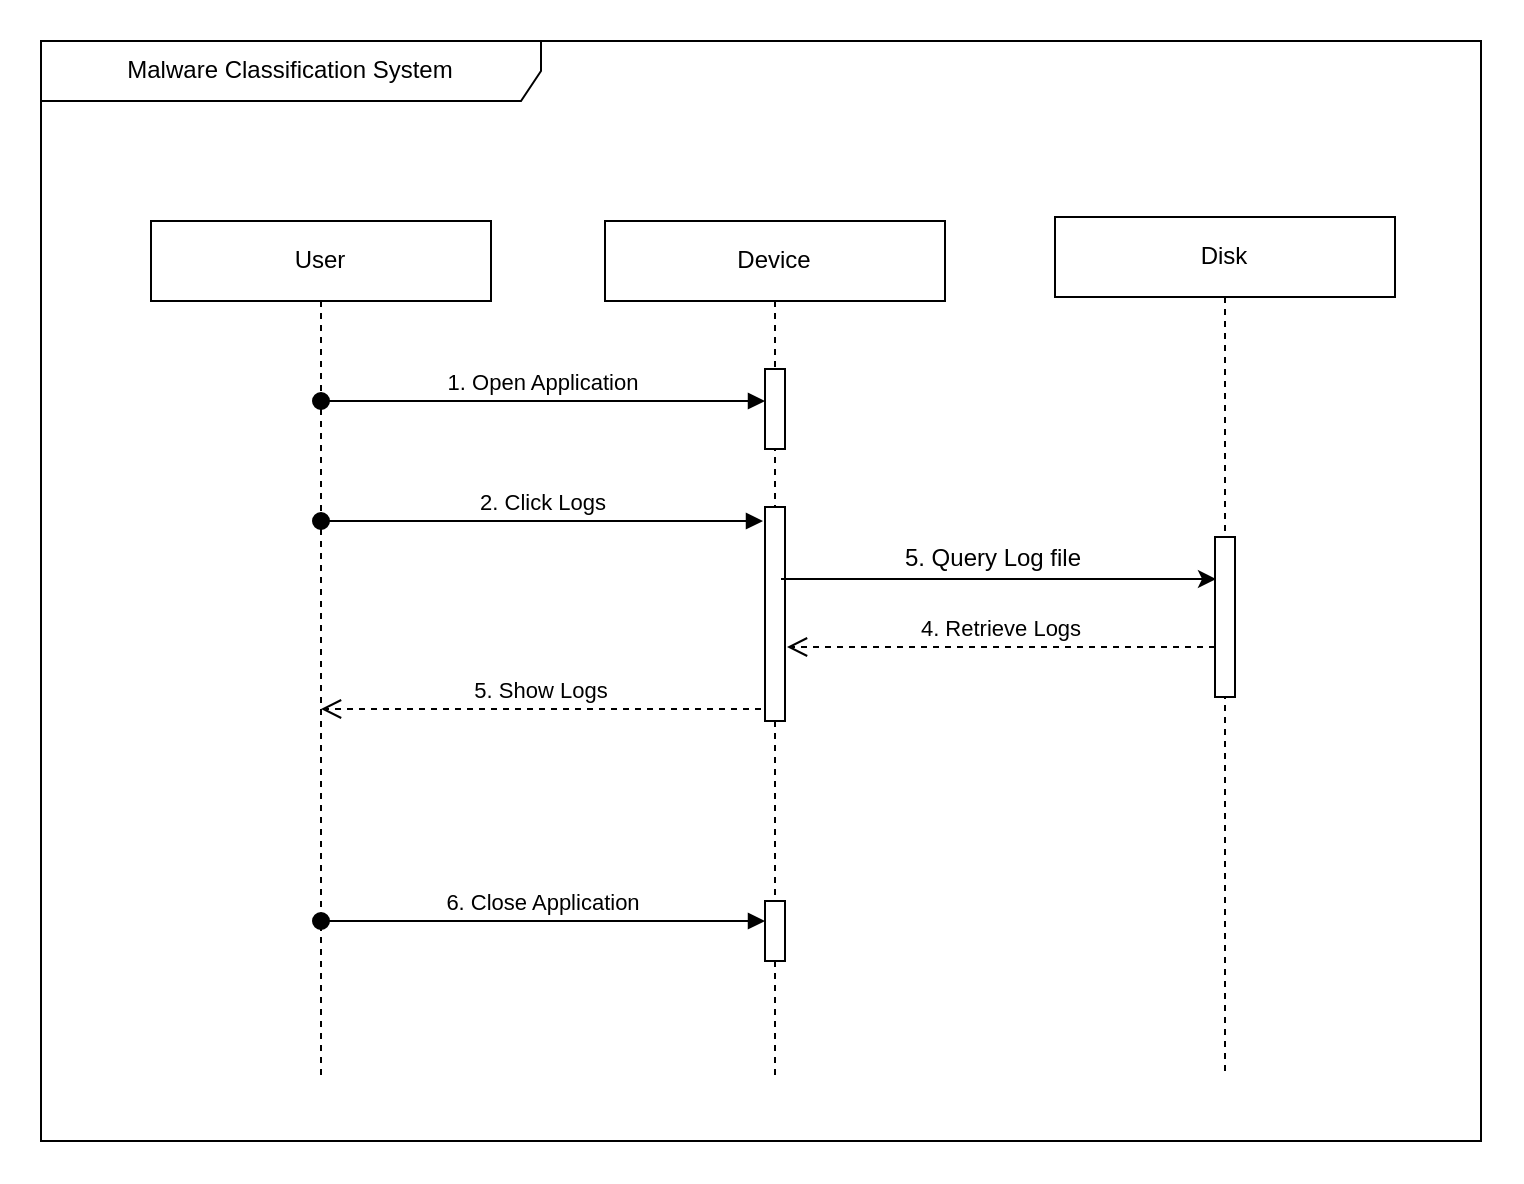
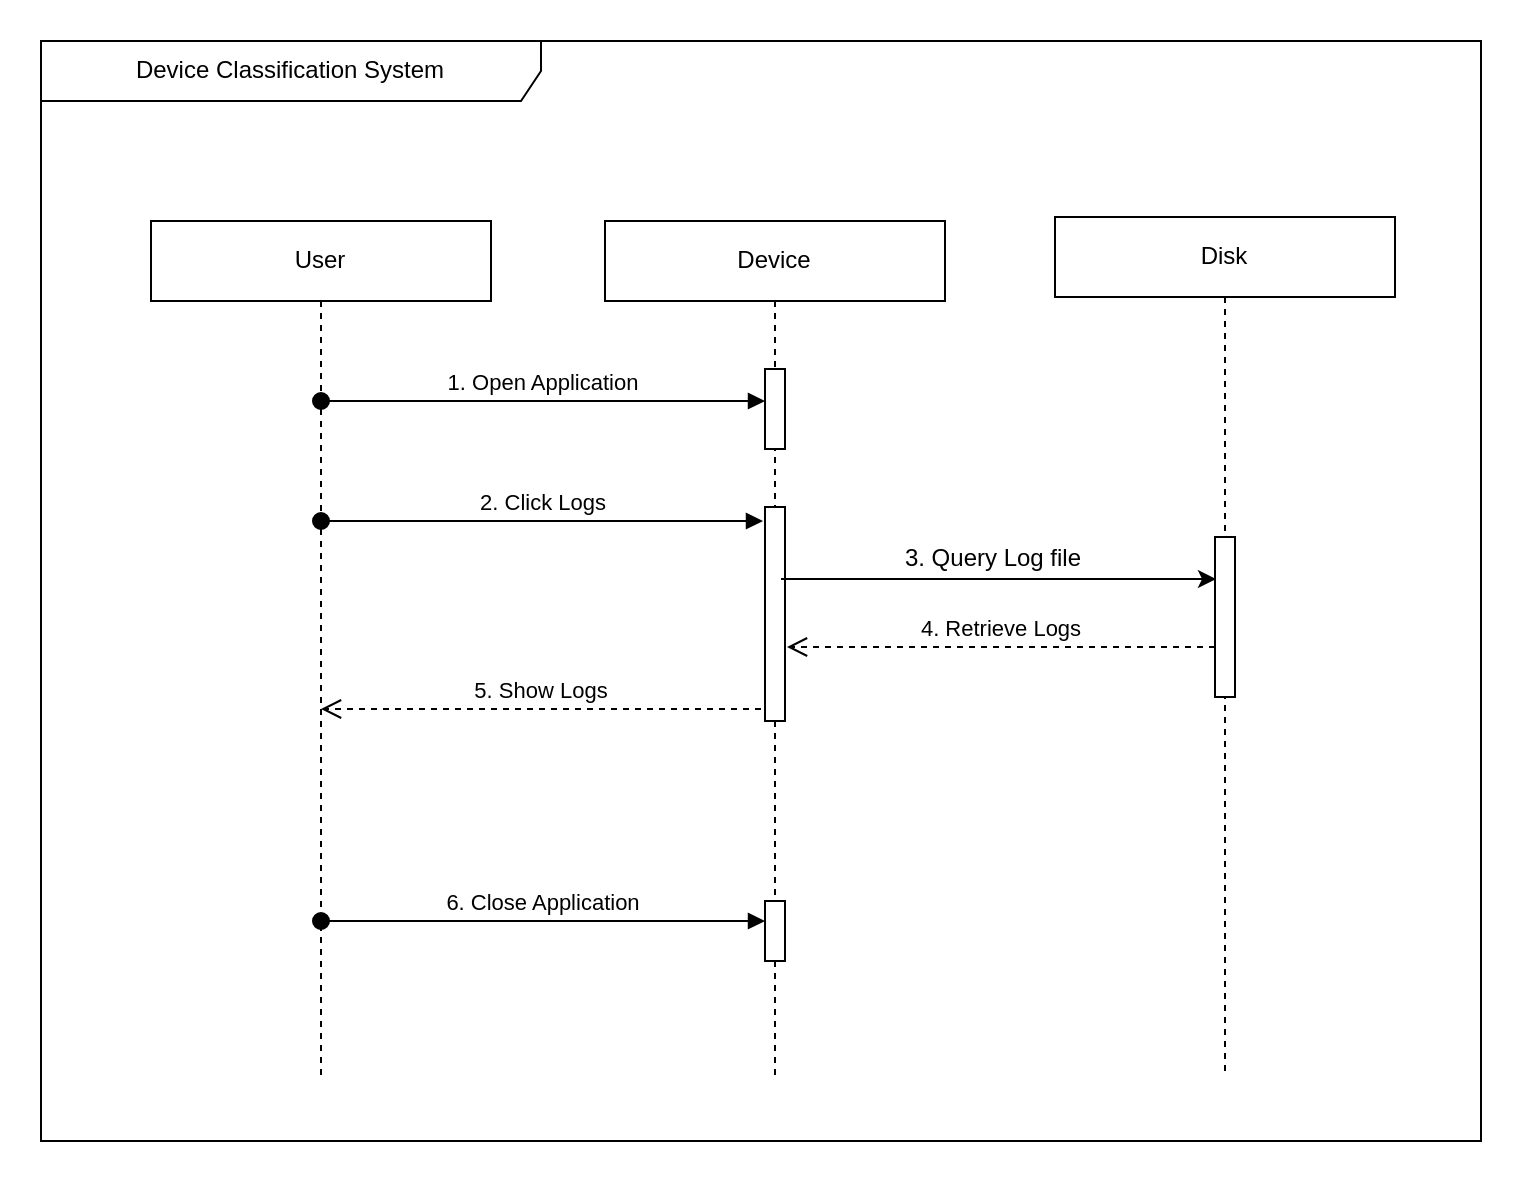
(291, 71) -> (291, 71)
(994, 559) -> (994, 559)
